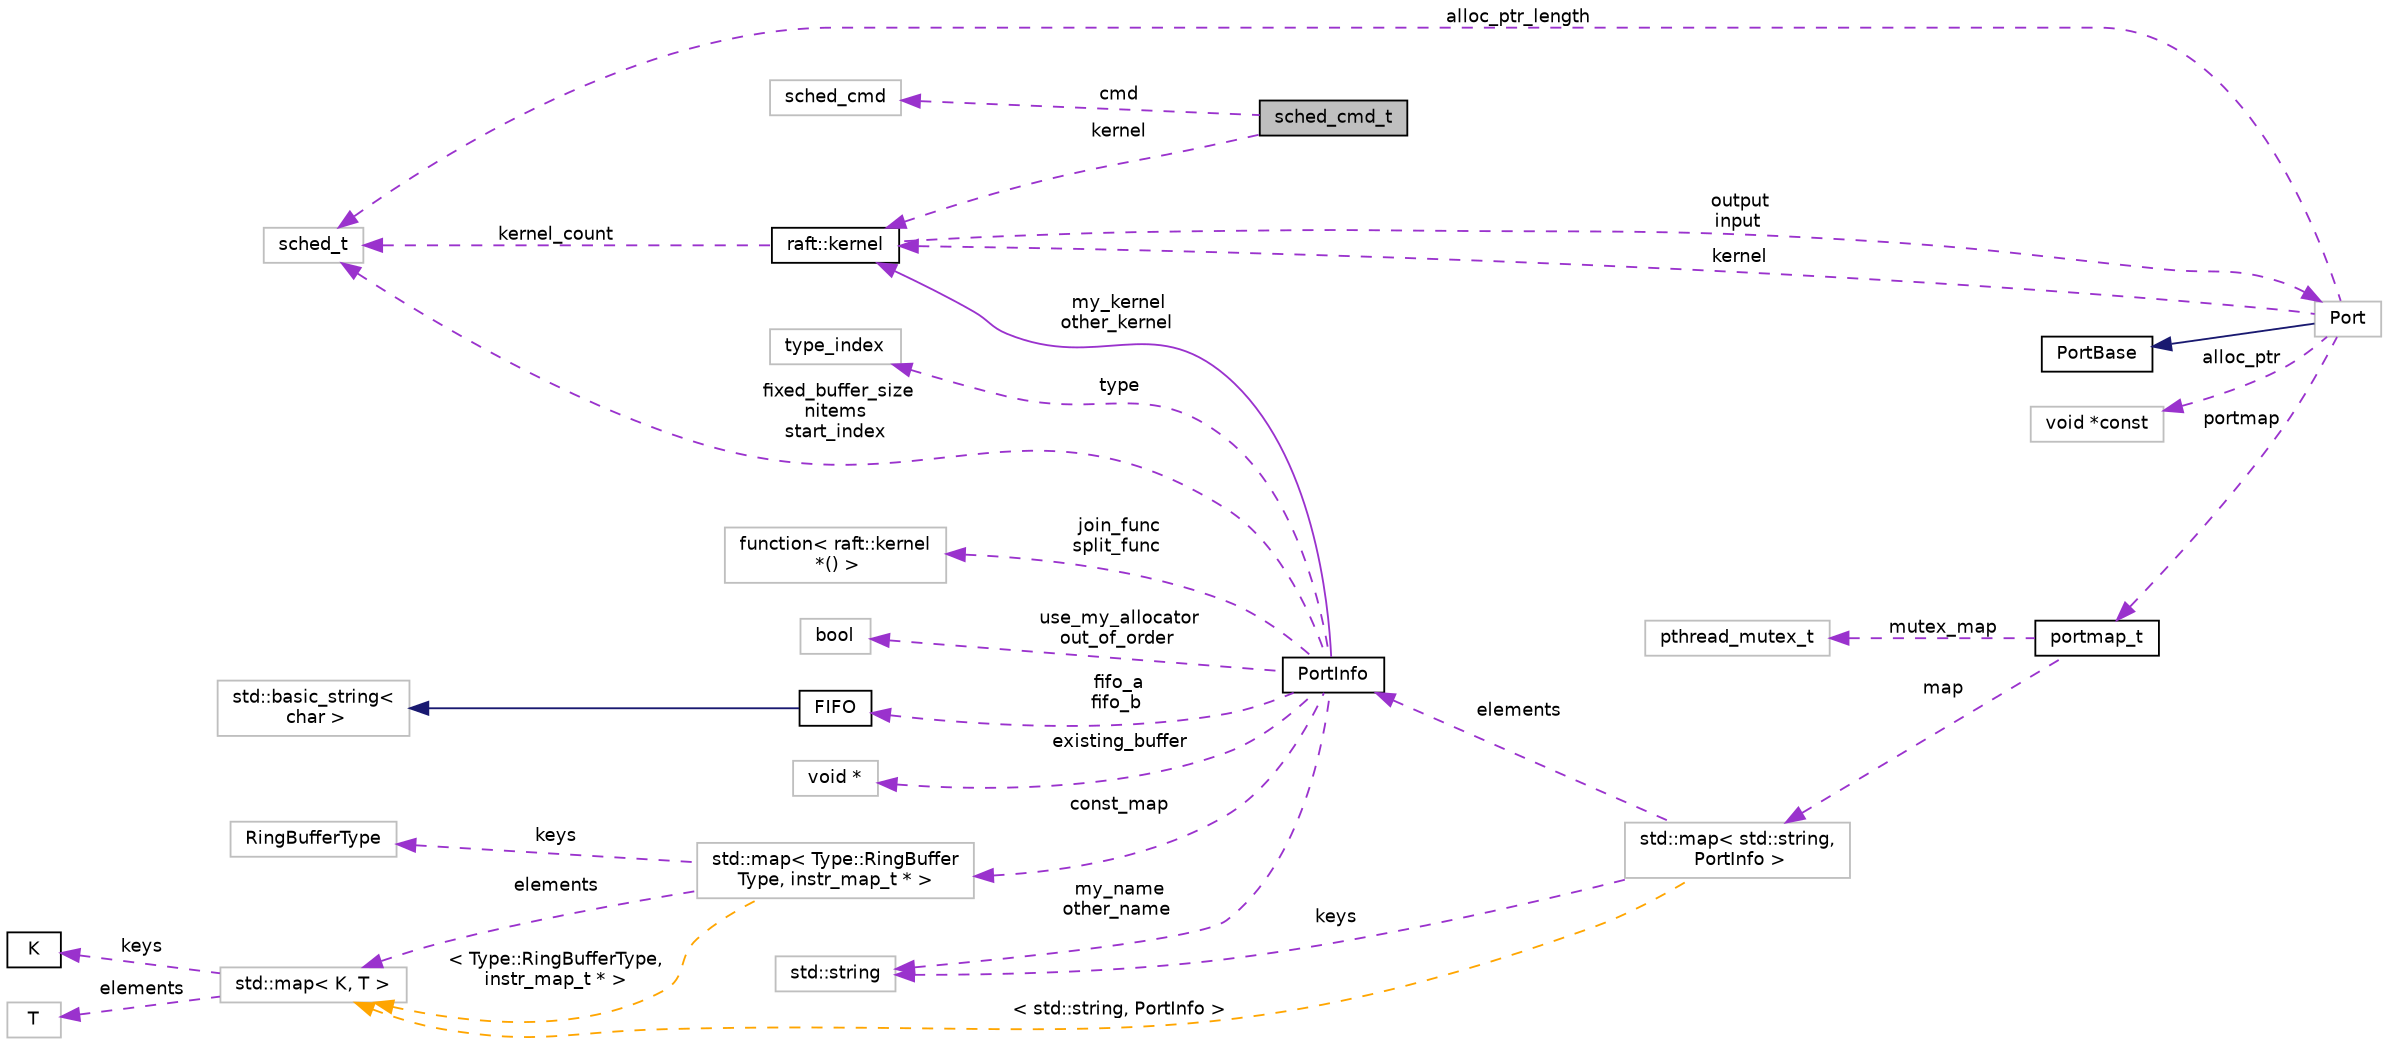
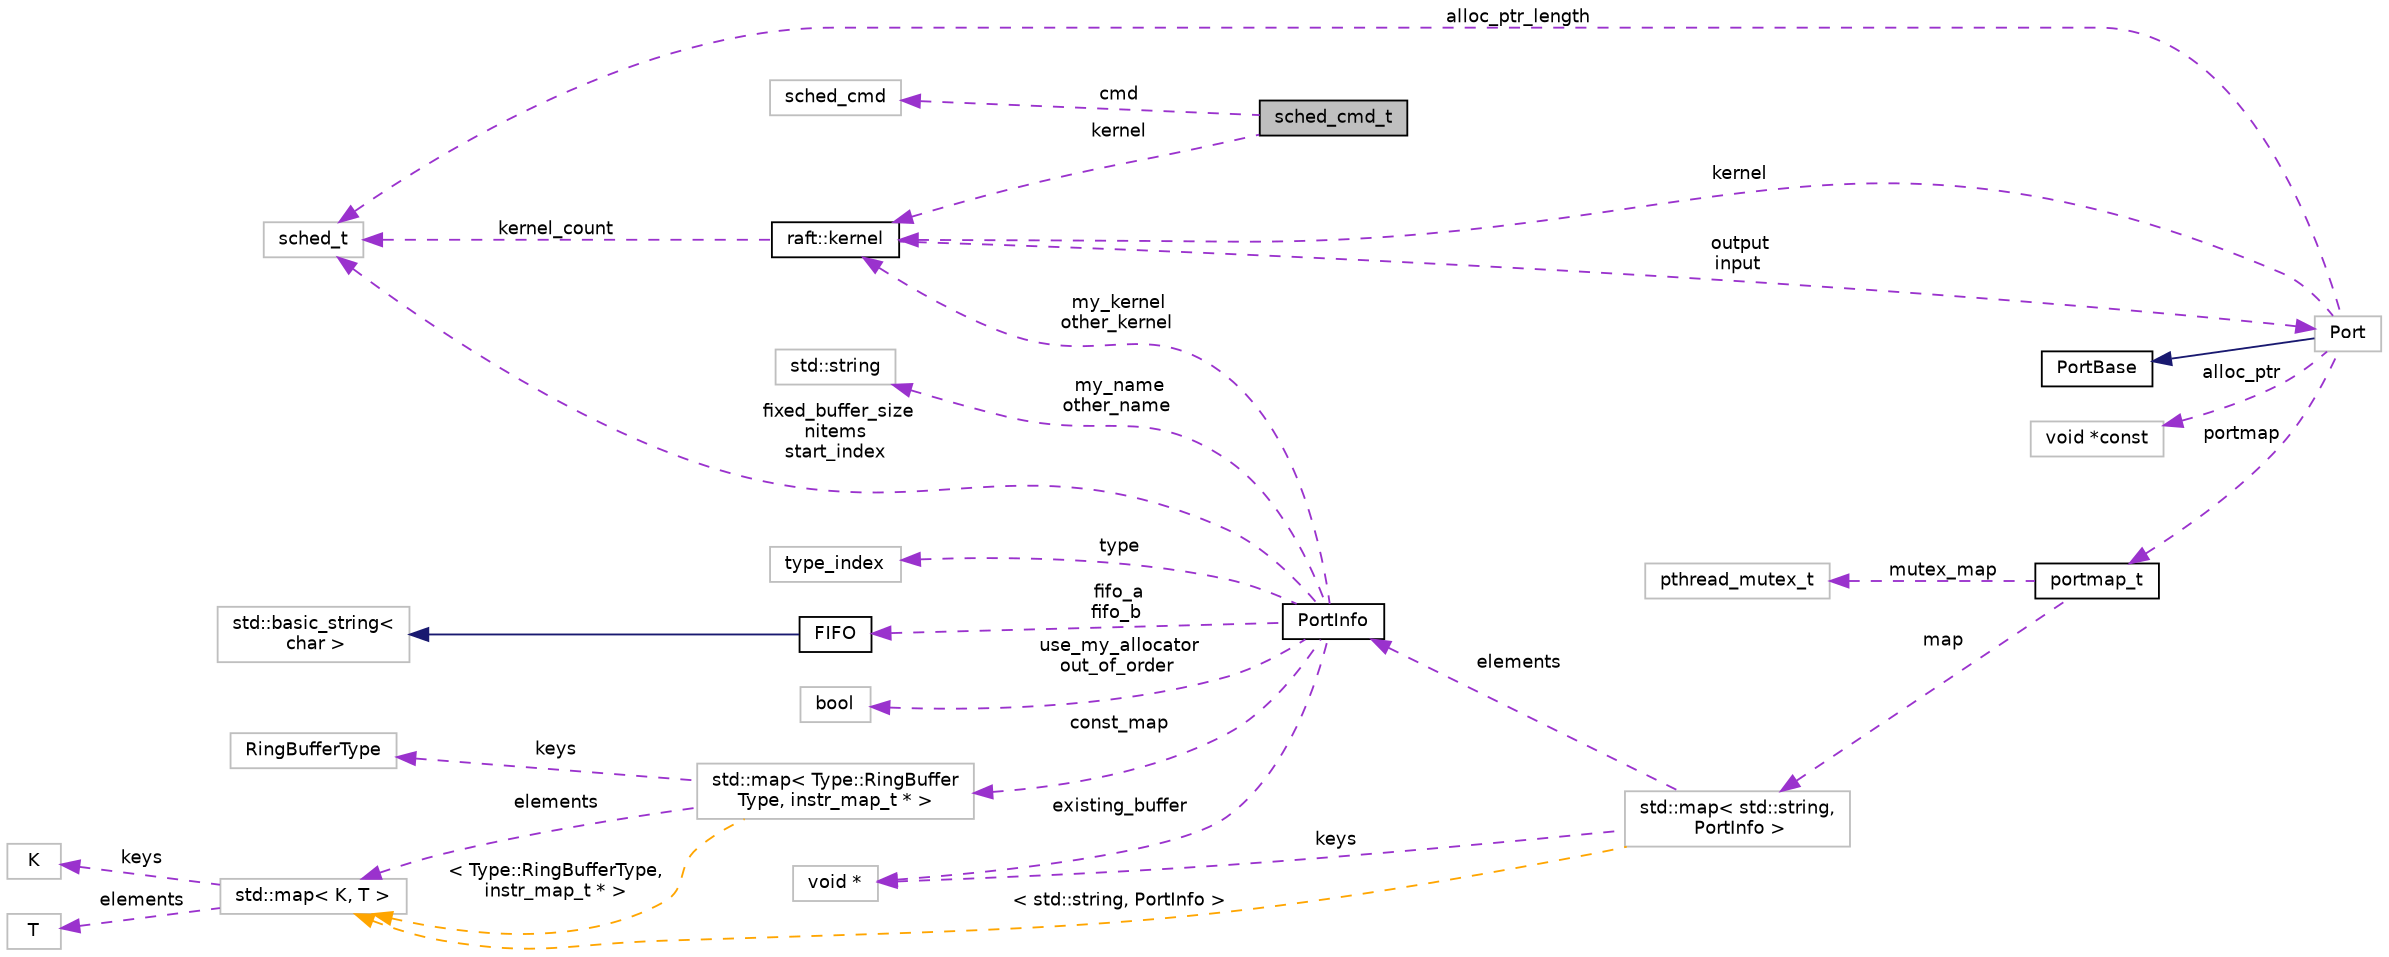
(1205, 362) -> (1175, 349)
(836, 555) -> none
(34, 950) -> (34, 861)
(1276, 952) -> (1261, 863)
